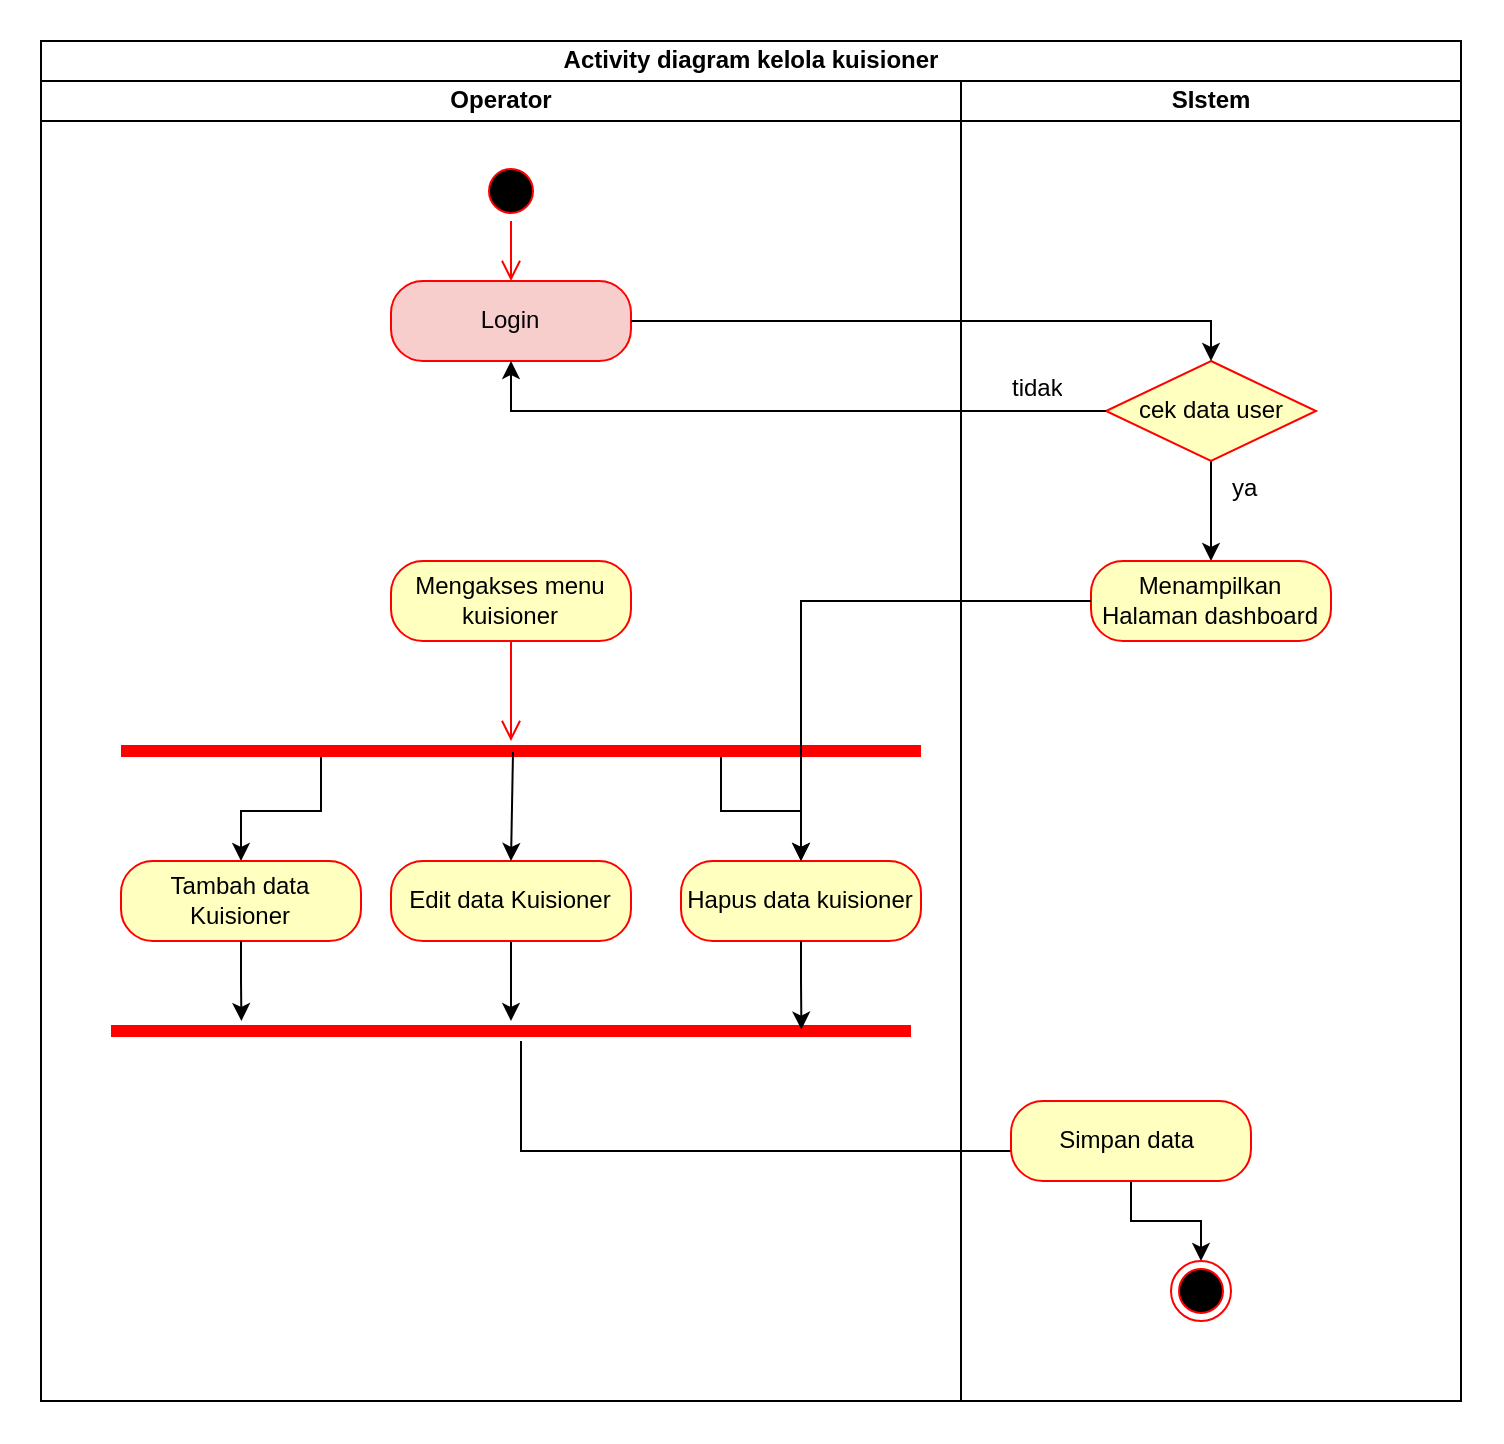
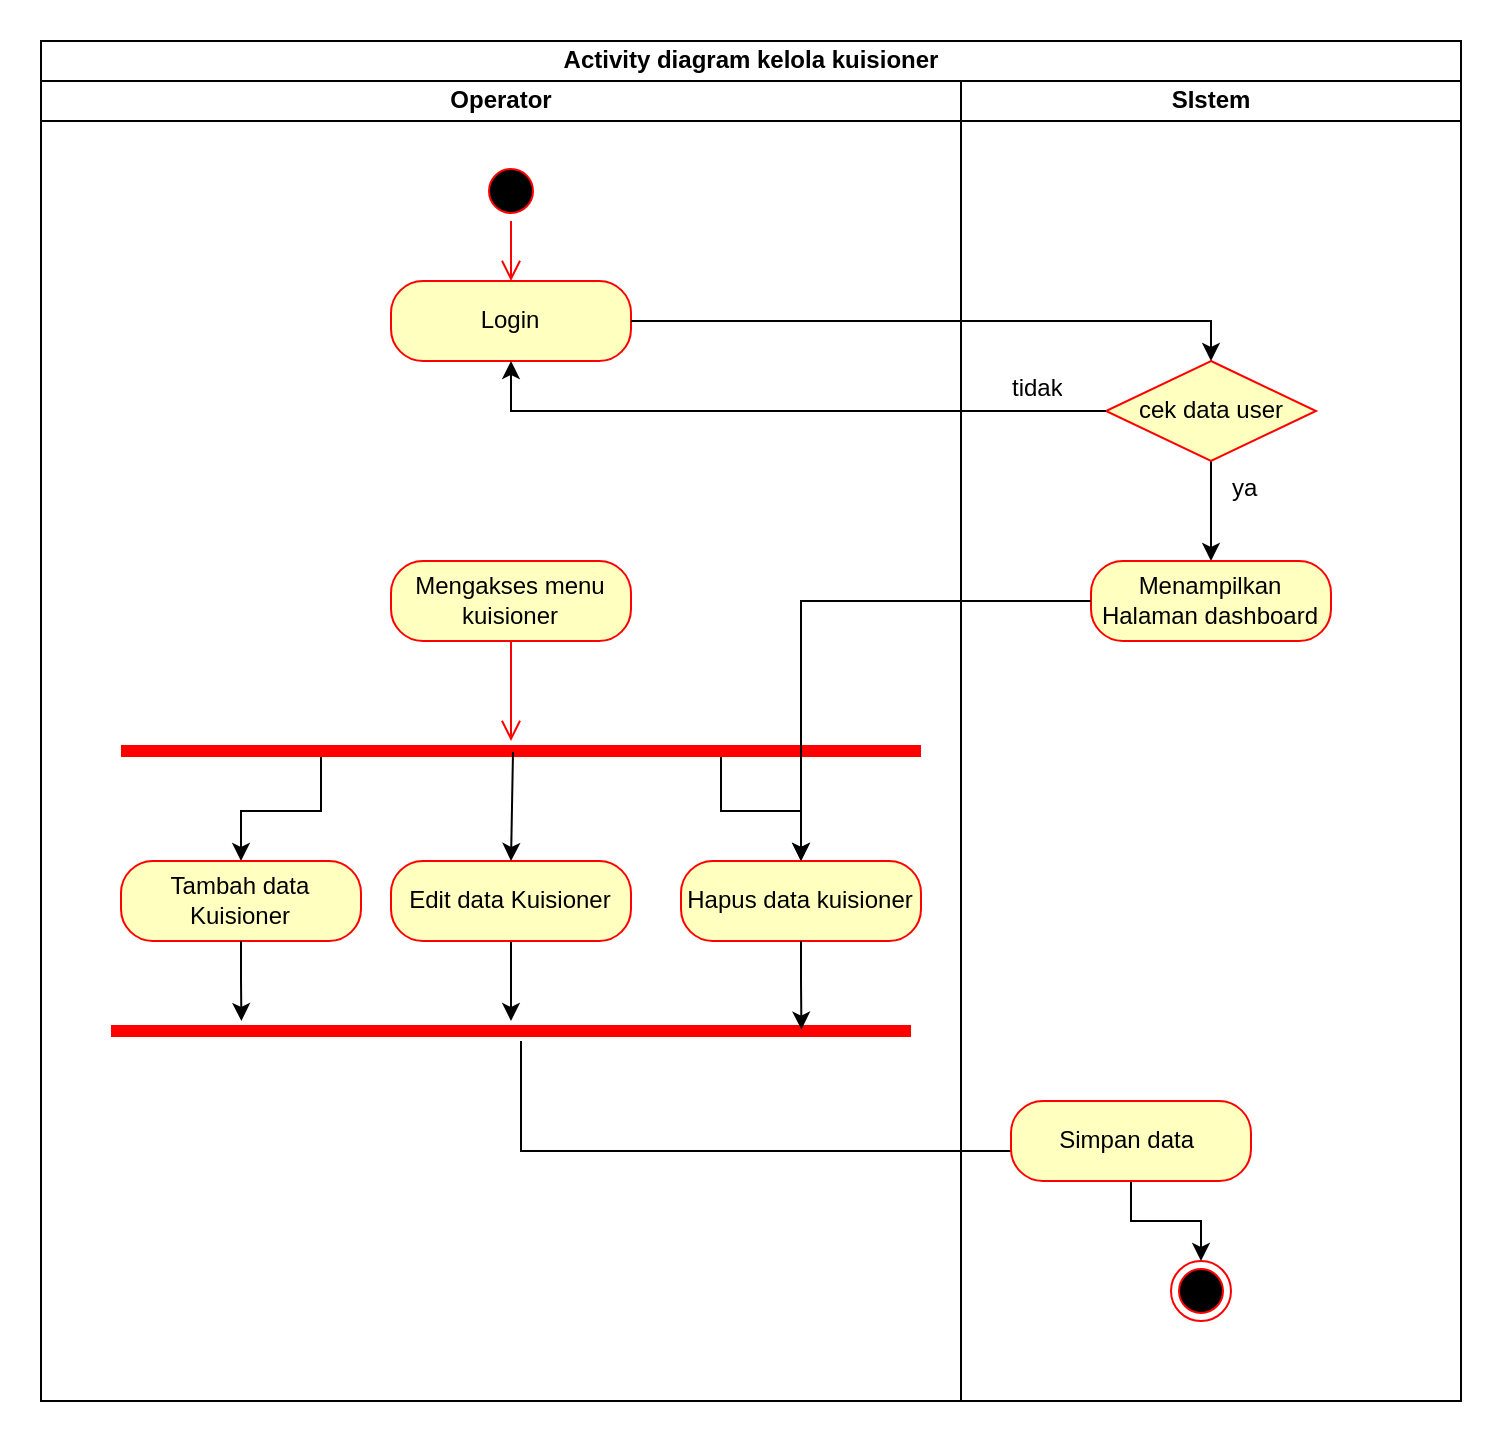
(511, 321) -> (511, 321)
